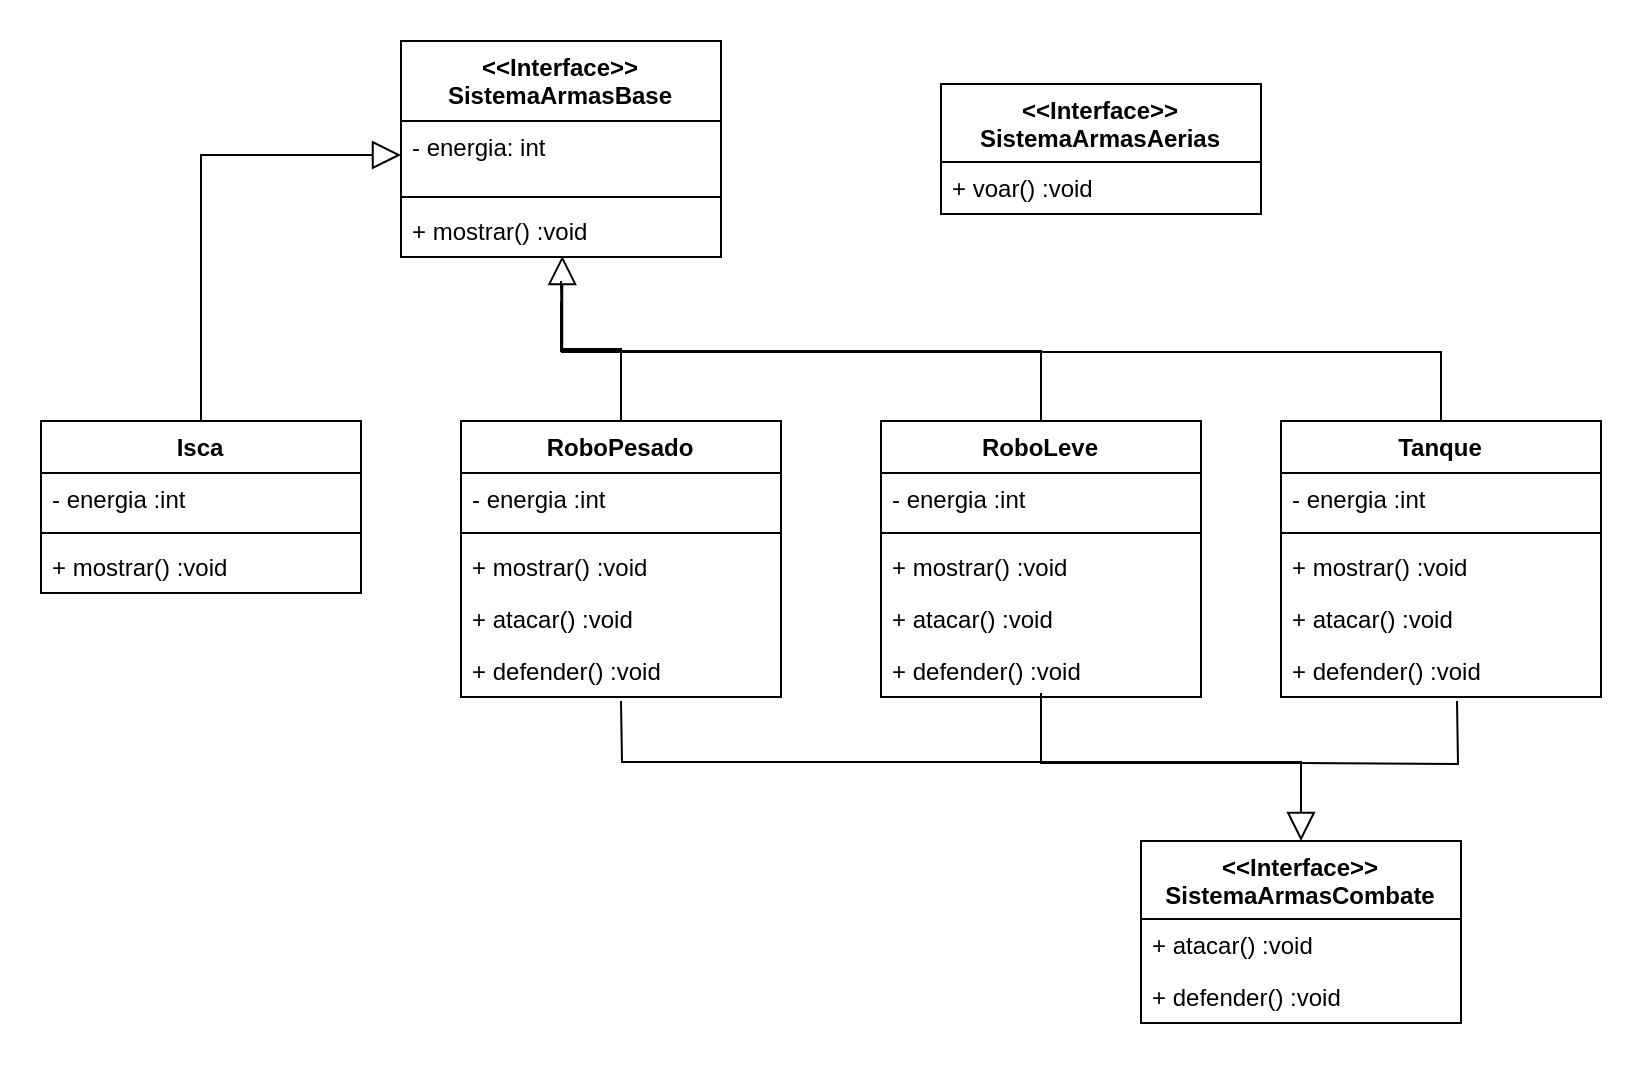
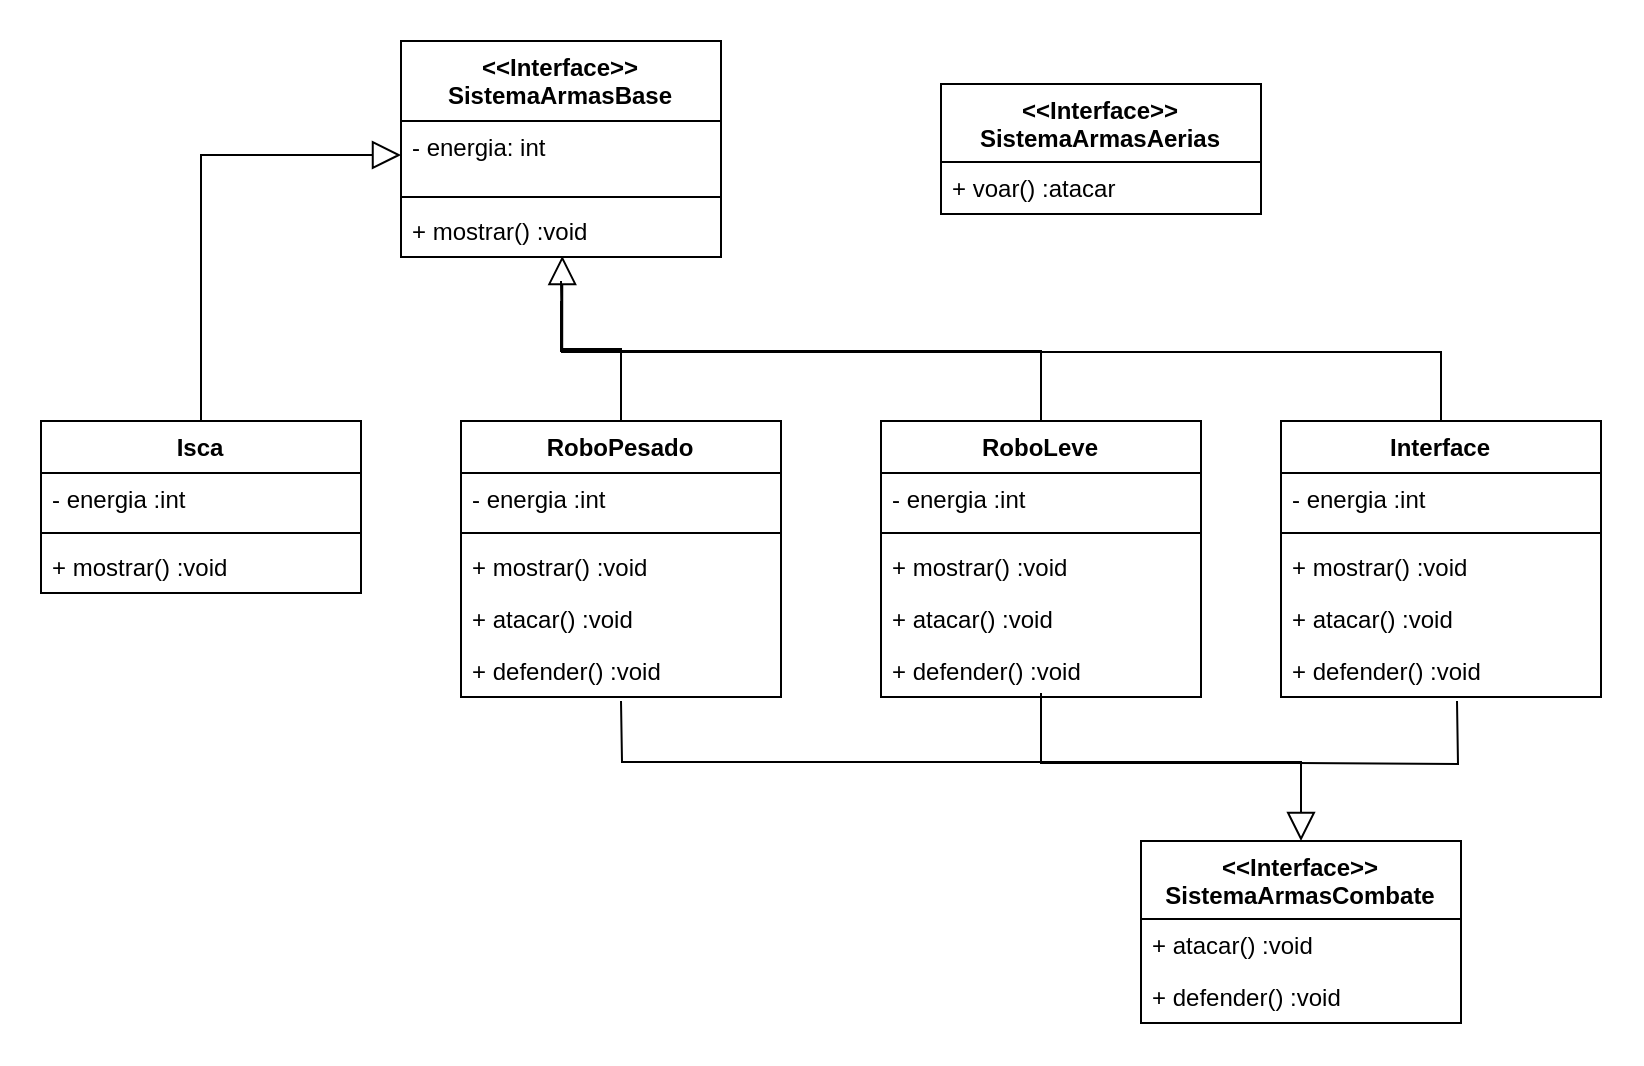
(1034, 189) -> (1050, 189)
(1440, 448) -> (1440, 448)
